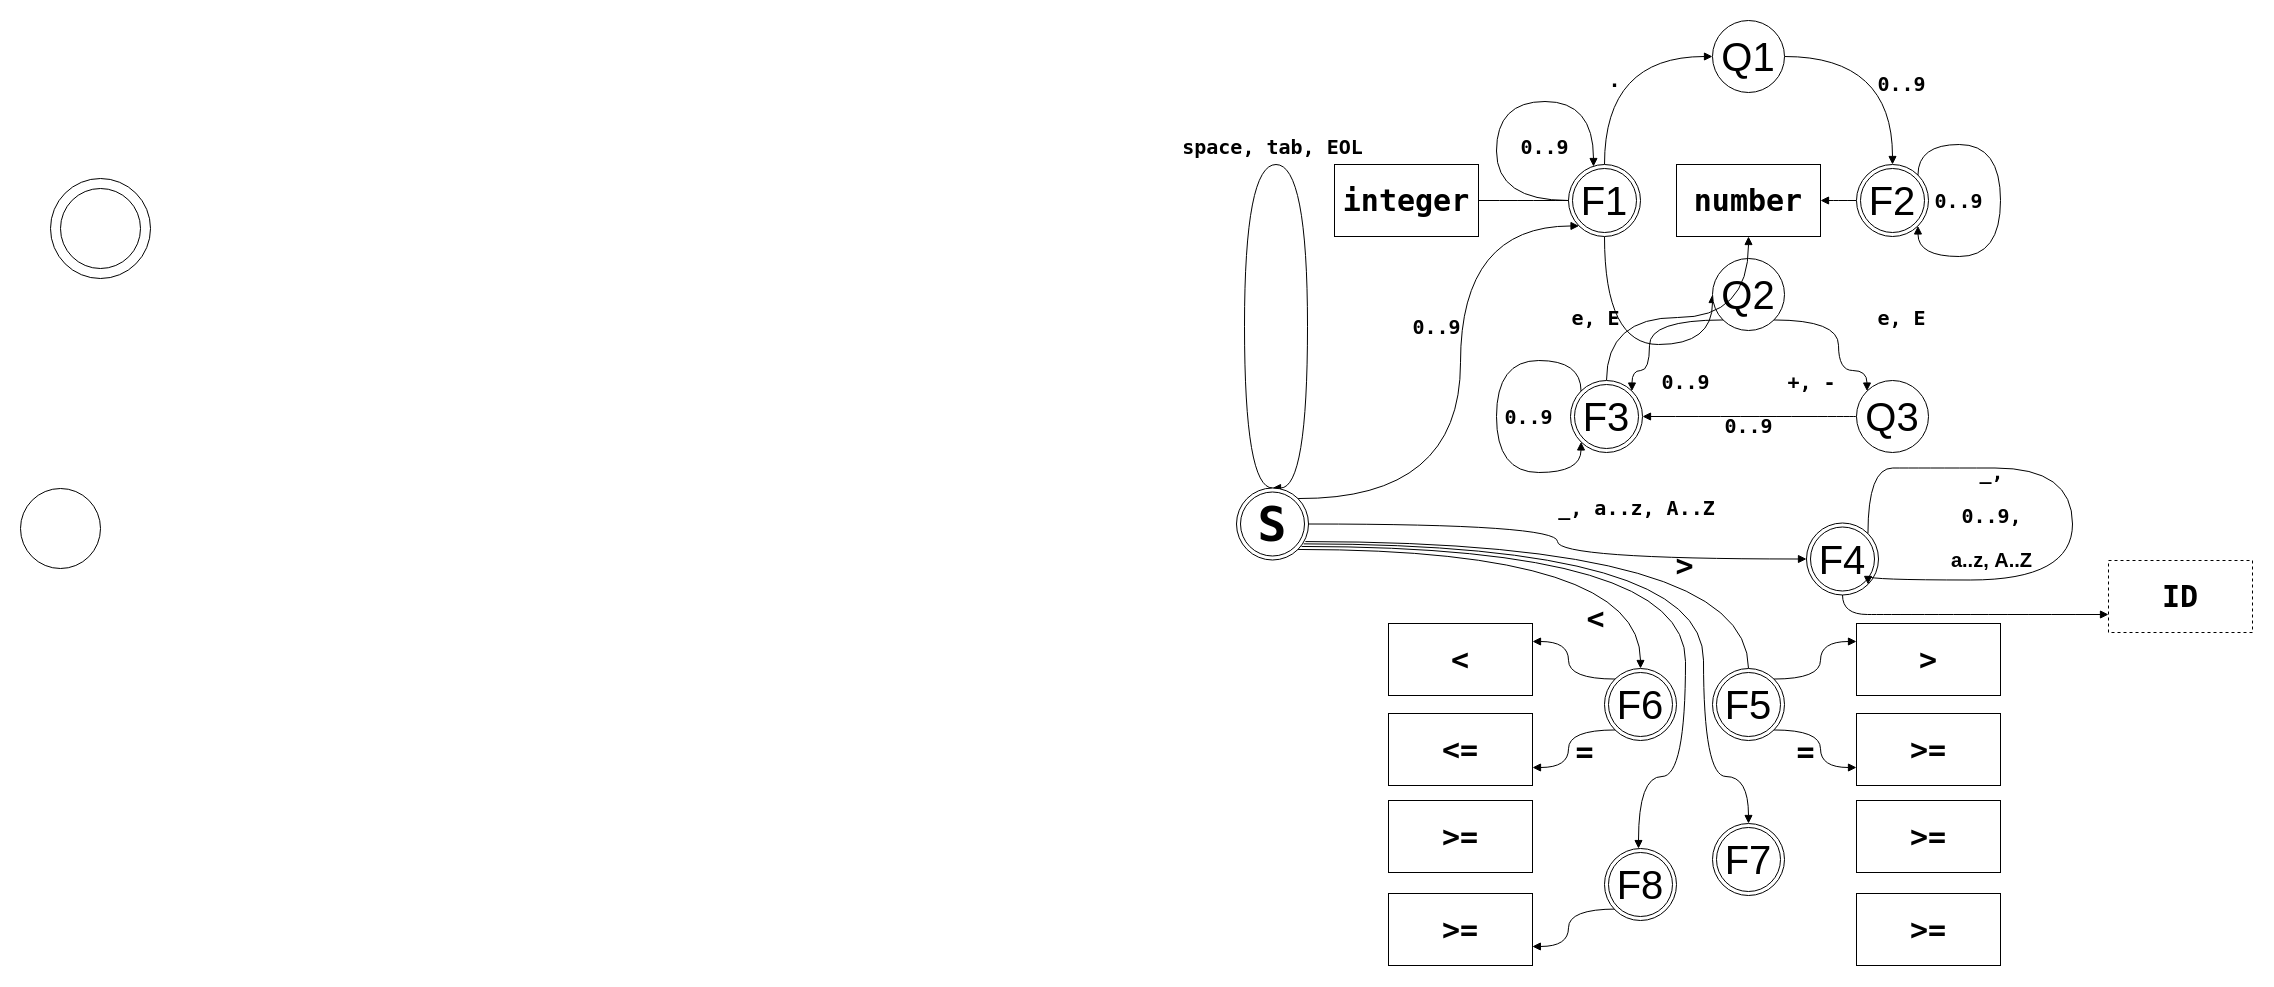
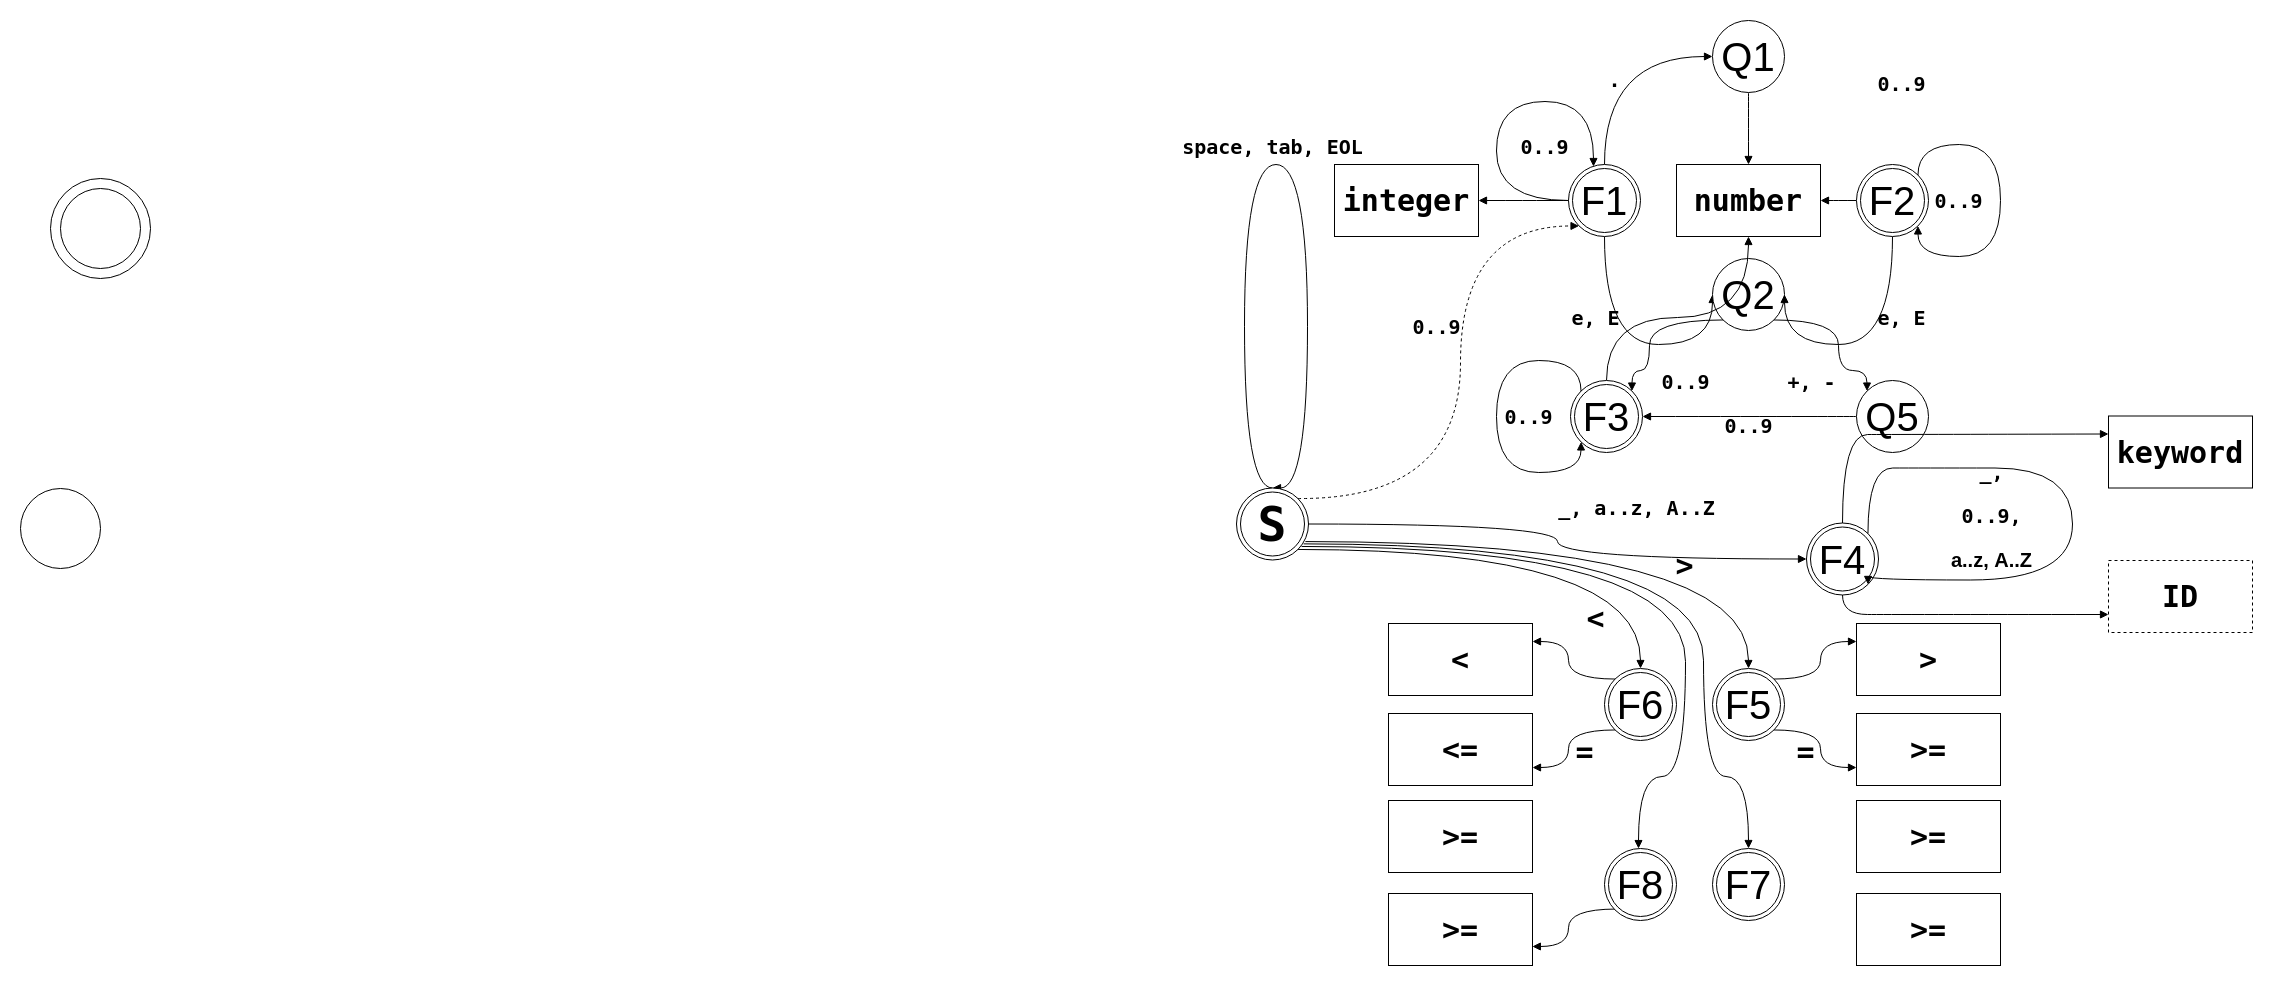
(1864, 80) -> (1749, 125)
(1484, 201) -> (1488, 201)
none -> (1866, 335)
(1459, 383) -> (1459, 383)
(1893, 417) -> (1893, 417)
none -> (1938, 434)
none -> (2181, 452)
(1645, 576) -> (1644, 573)
(1749, 860) -> (1749, 885)
